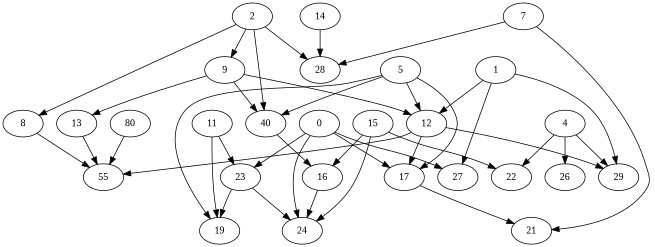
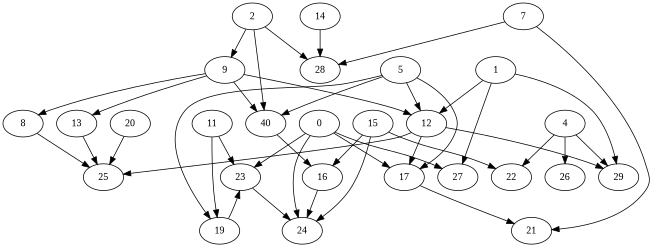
(141, 68) -> (125, 89)
(130, 124) -> (130, 124)
(103, 177) -> (103, 177)
(227, 200) -> (233, 208)
